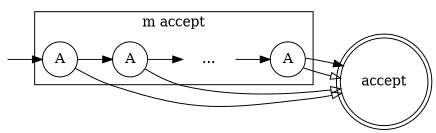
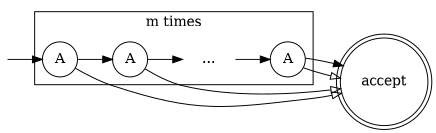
(174, 23) -> (174, 23)
